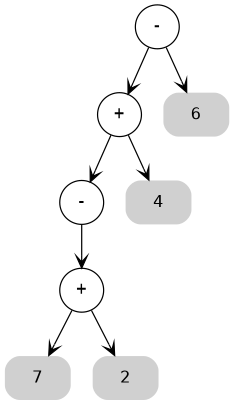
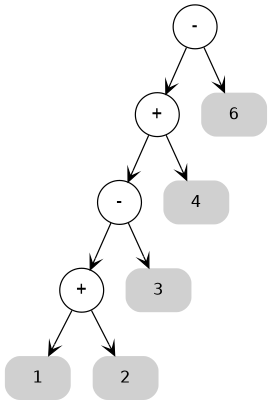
none -> (159, 290)
(38, 378) -> (38, 378)
